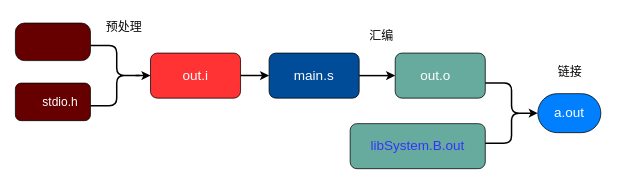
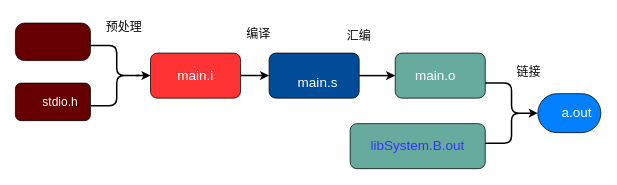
none -> (258, 34)
(381, 36) -> (359, 36)
(570, 72) -> (528, 72)
(195, 75) -> (195, 75)
(314, 75) -> (318, 83)
(435, 75) -> (435, 75)
(569, 112) -> (576, 112)
